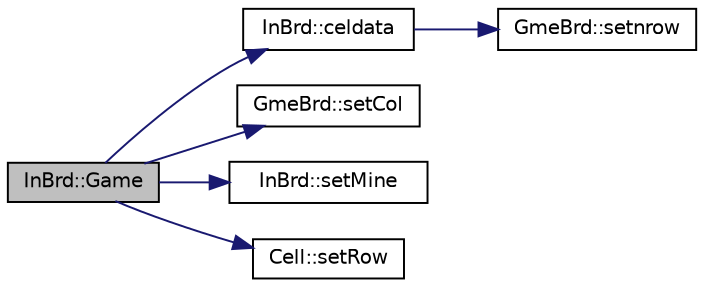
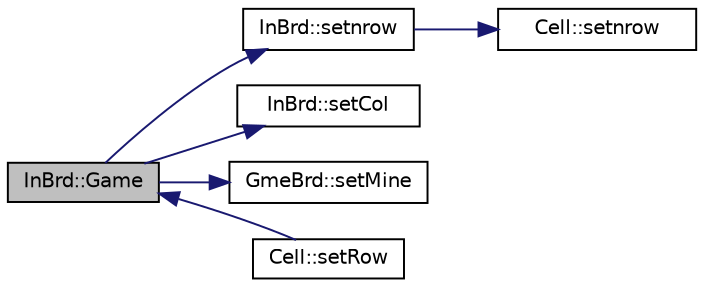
(328, 29) -> (328, 29)
(597, 29) -> (597, 29)
(328, 106) -> (328, 106)
(328, 182) -> (328, 182)
(174, 223) -> (238, 218)
